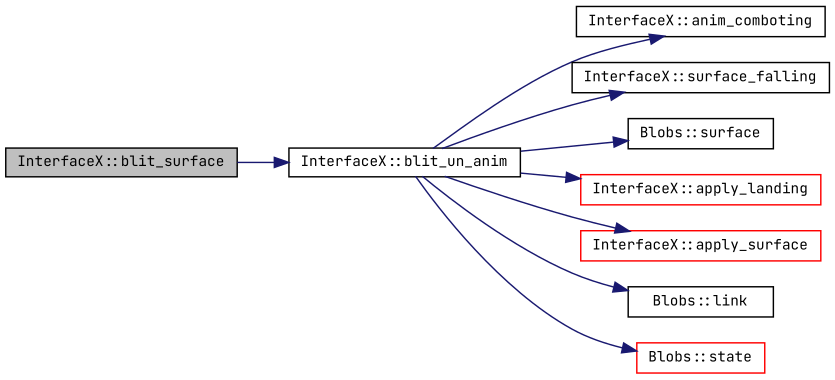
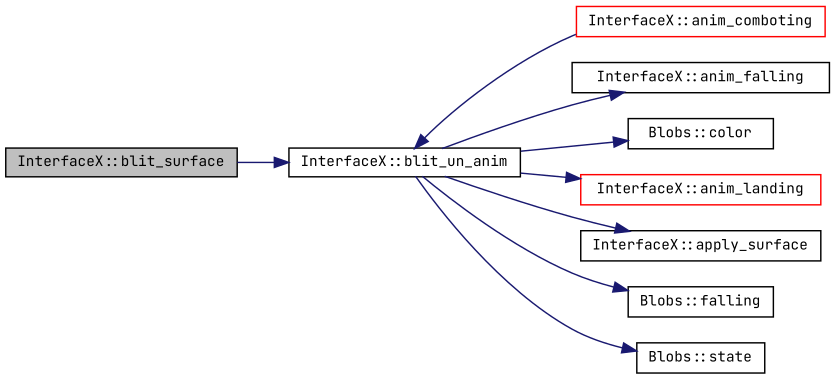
(701, 22) -> (701, 22)
(701, 78) -> (701, 78)
(535, 80) -> (496, 79)
(701, 134) -> (701, 134)
(701, 190) -> (701, 190)
(701, 246) -> (701, 246)
(701, 302) -> (701, 302)
(701, 358) -> (701, 358)
